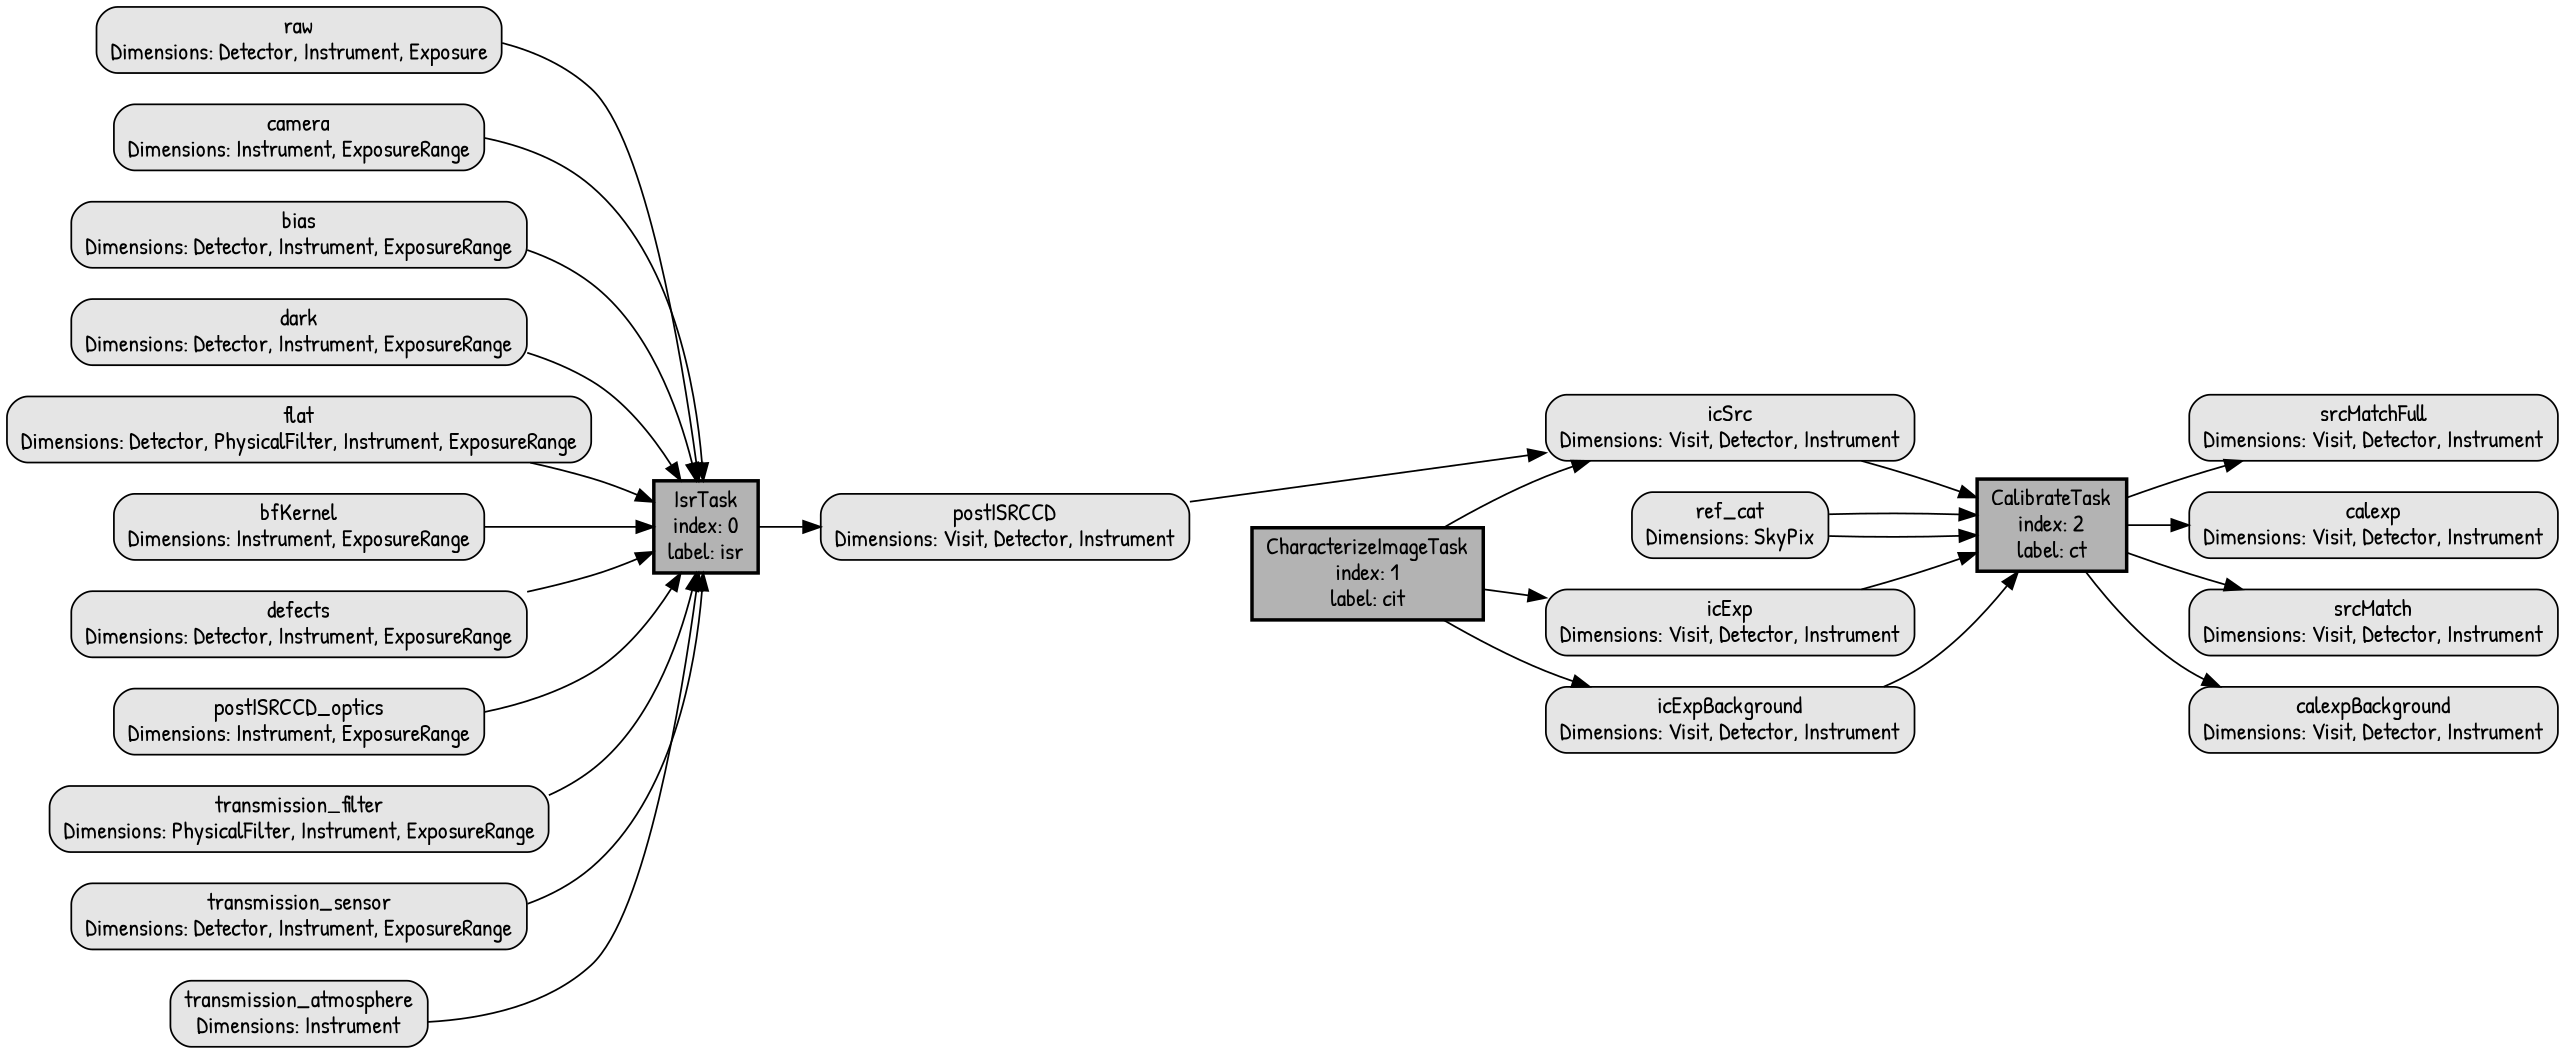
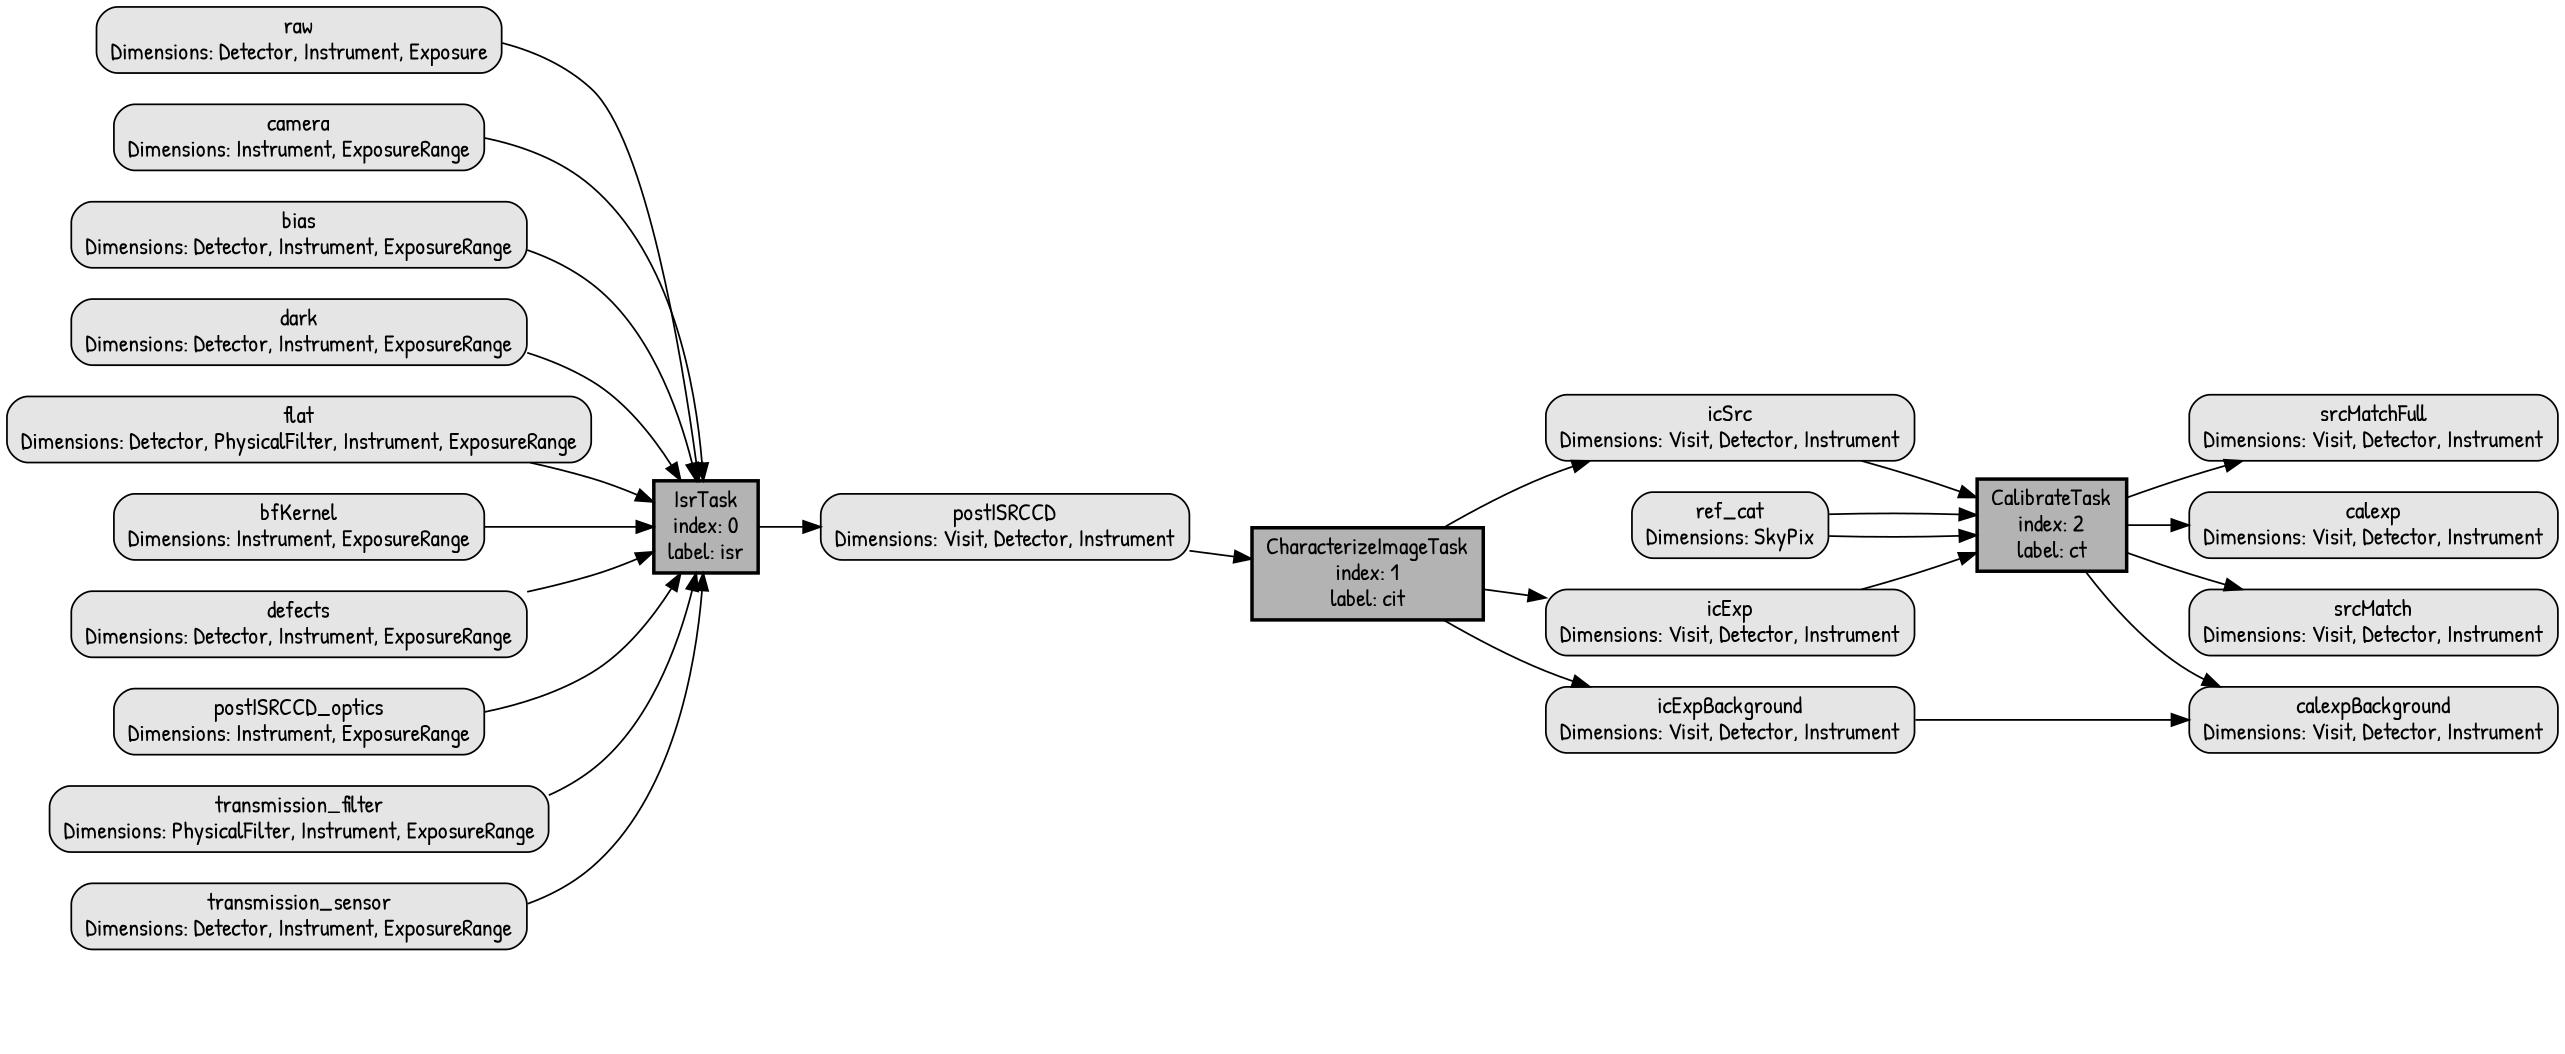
(1359, 479) -> (1212, 554)
(1951, 644) -> (2043, 720)
(299, 1014) -> none
